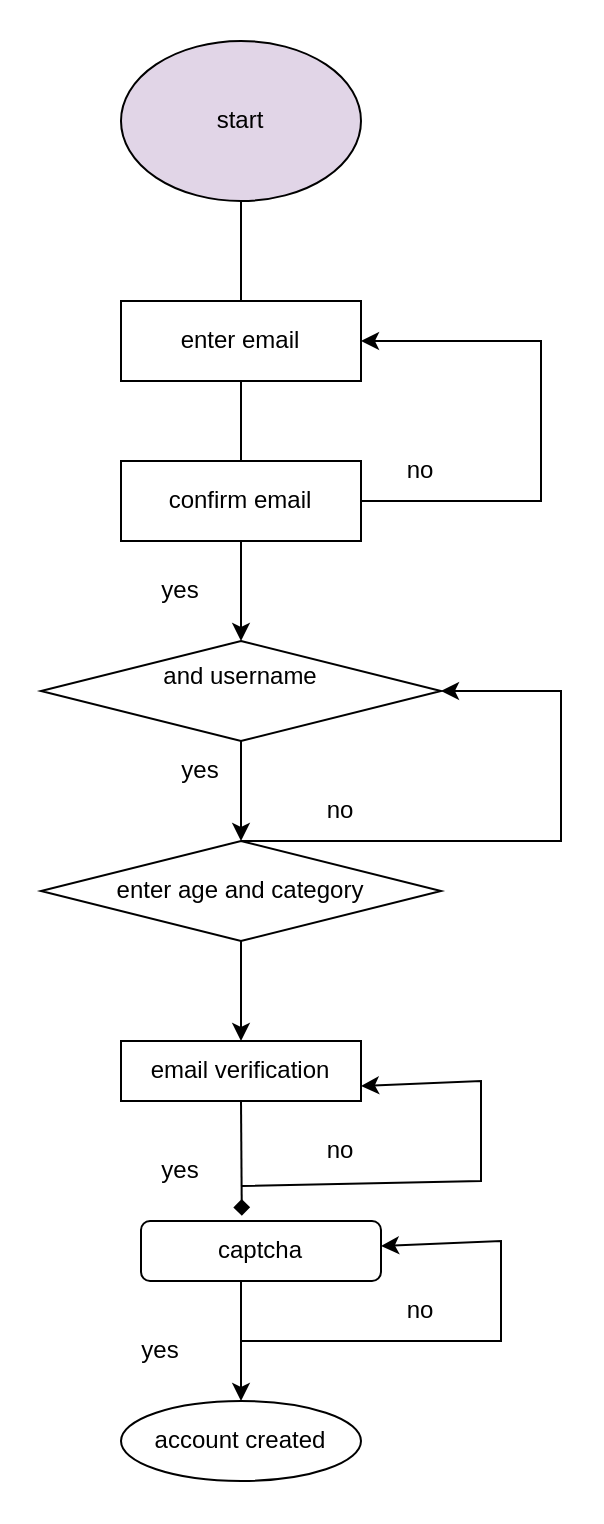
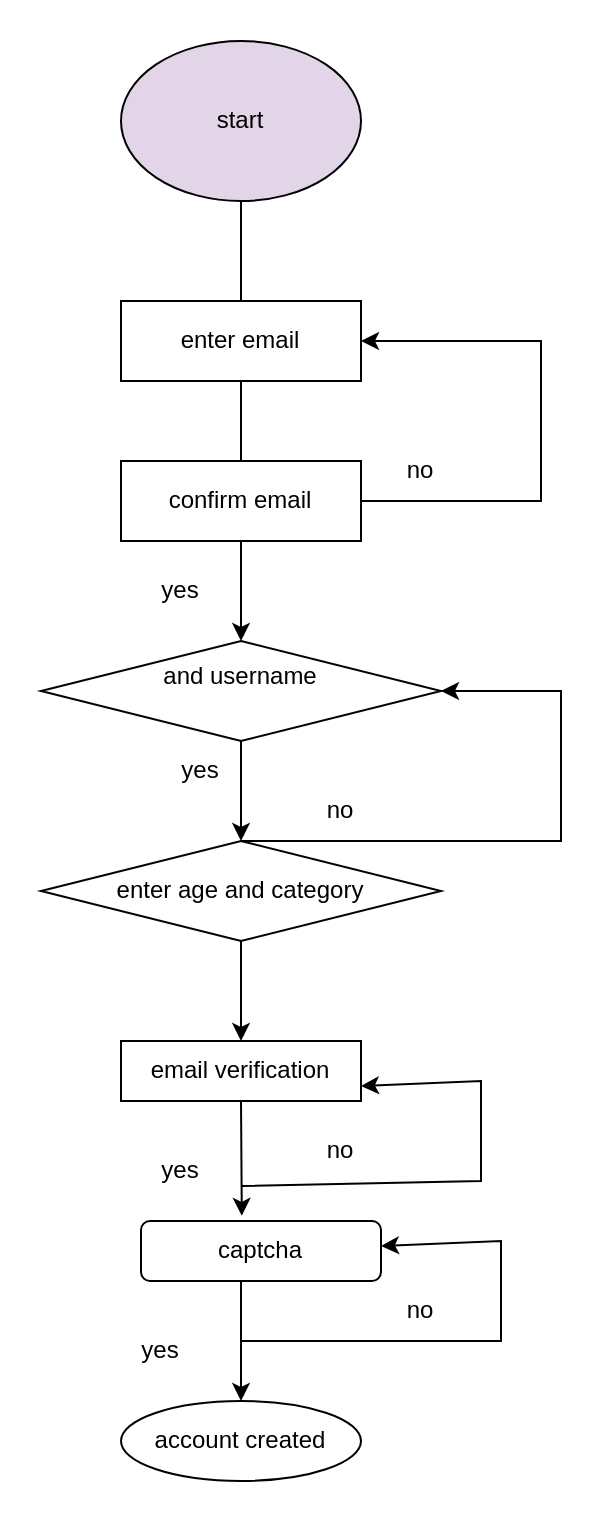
(242, 1199) -> (242, 1200)
